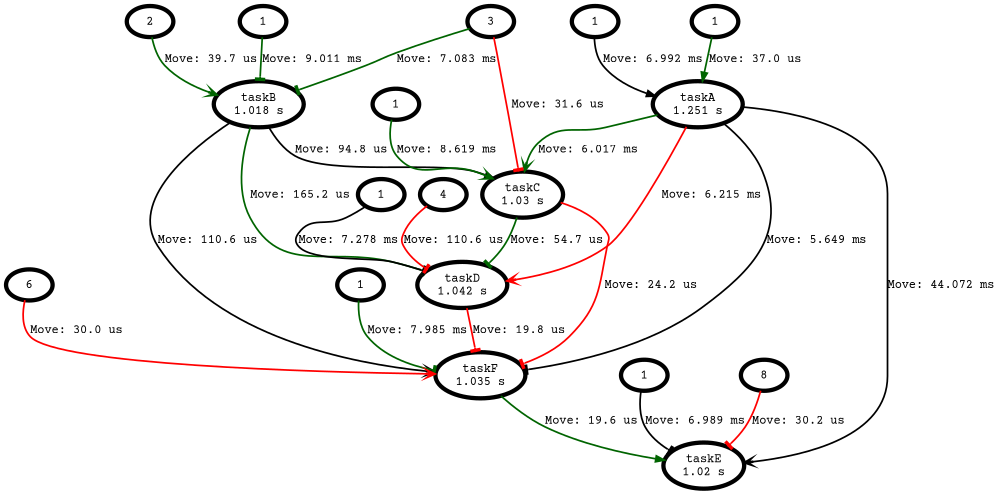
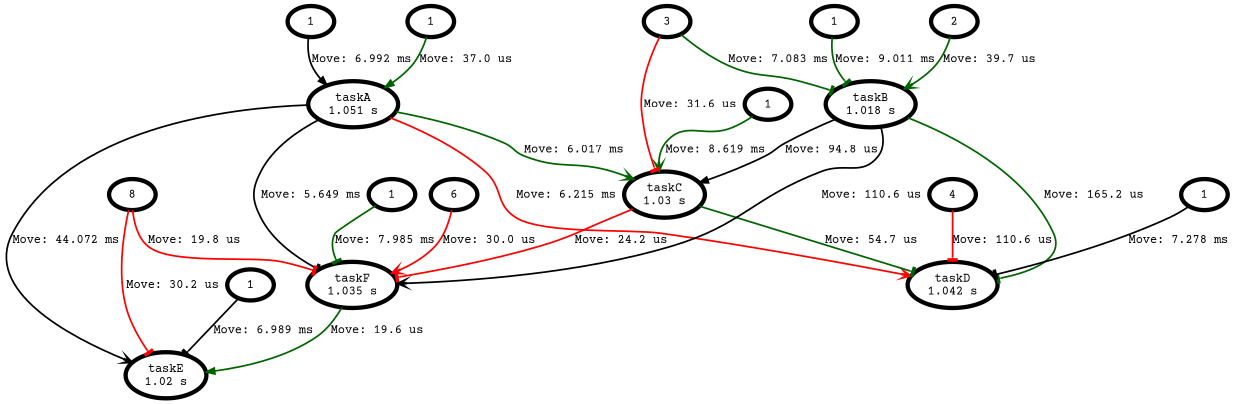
(698, 104) -> (353, 104)
(471, 328) -> (209, 259)
